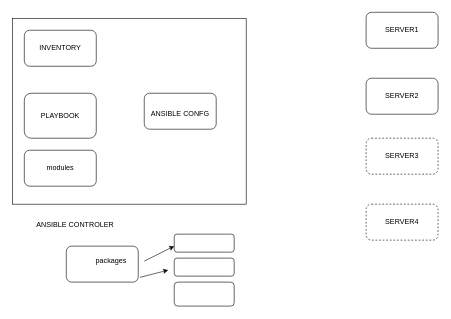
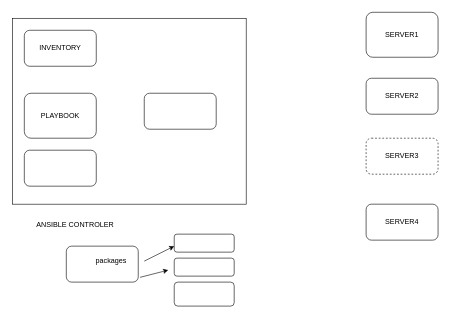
(402, 30) -> (402, 35)
(180, 114) -> none
(60, 168) -> none
(402, 222) -> (402, 222)
